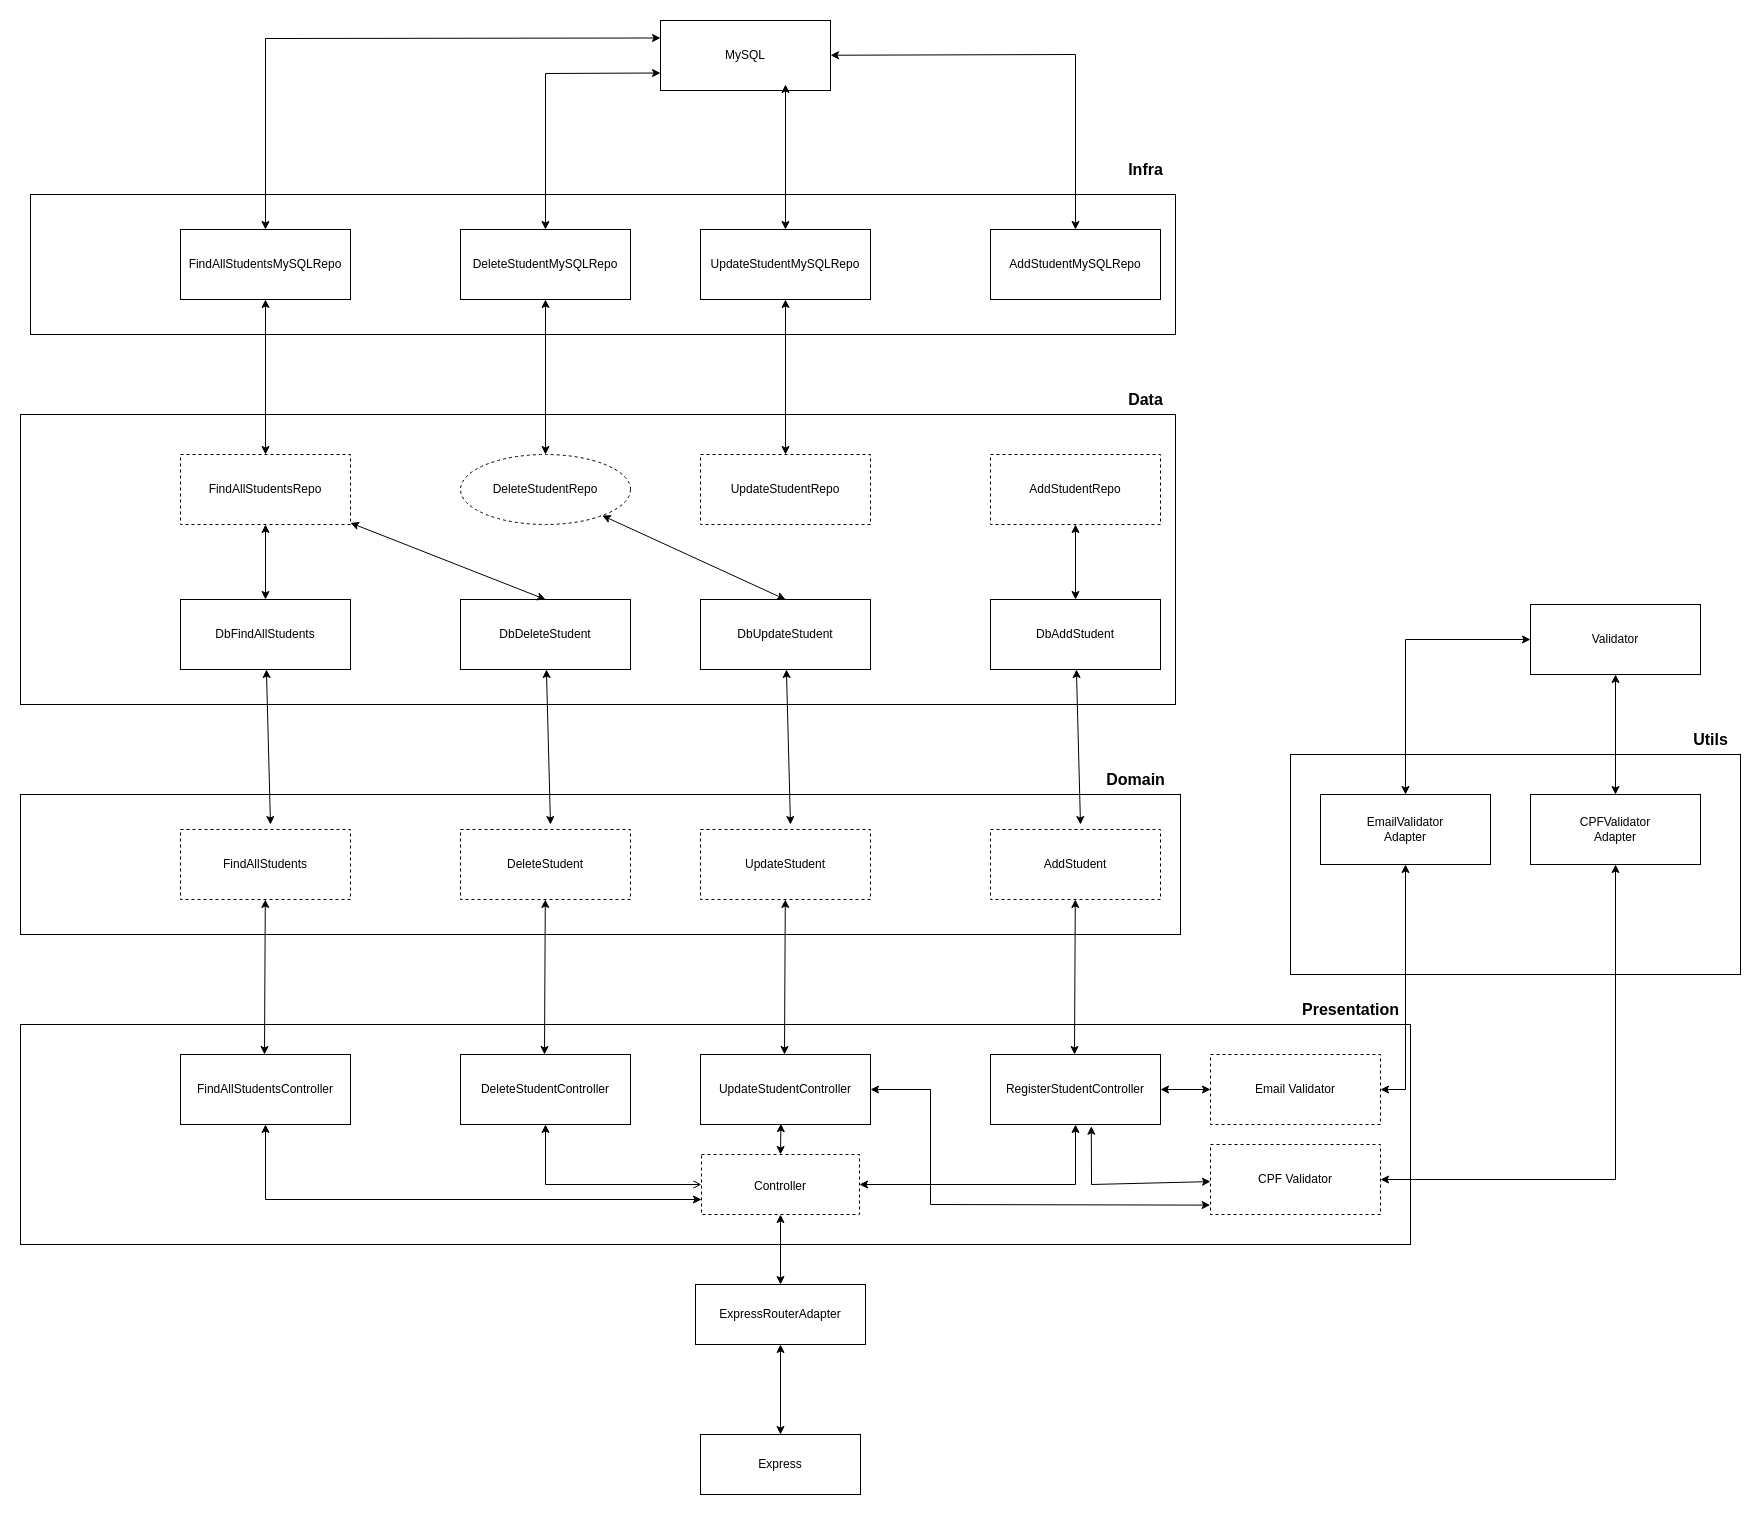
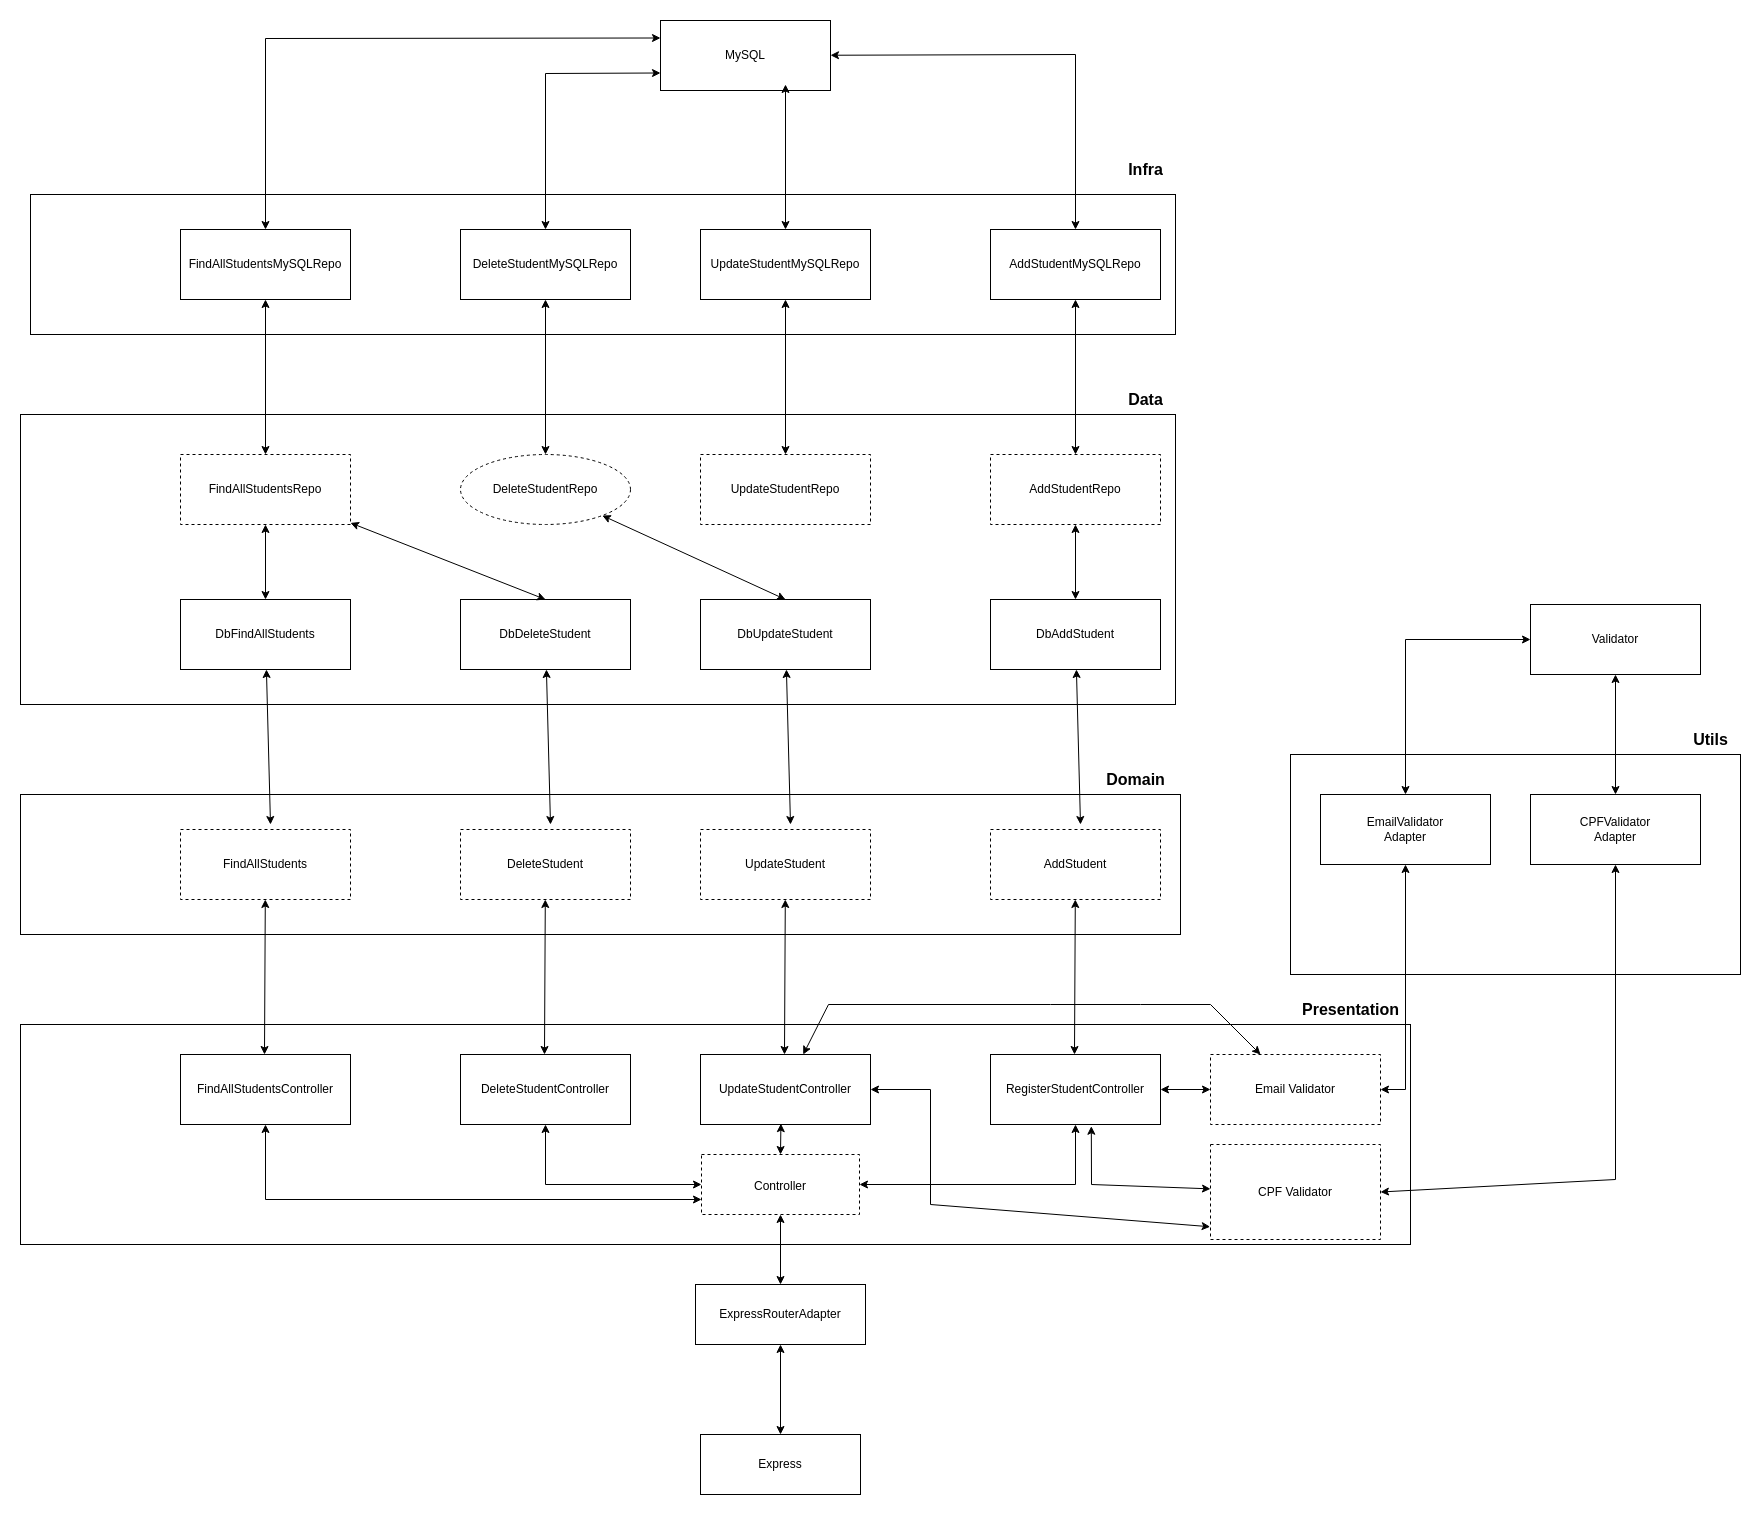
none -> (1076, 377)
none -> (1027, 1005)
(1296, 1180) -> (1296, 1192)
(695, 1185) -> (693, 1185)
